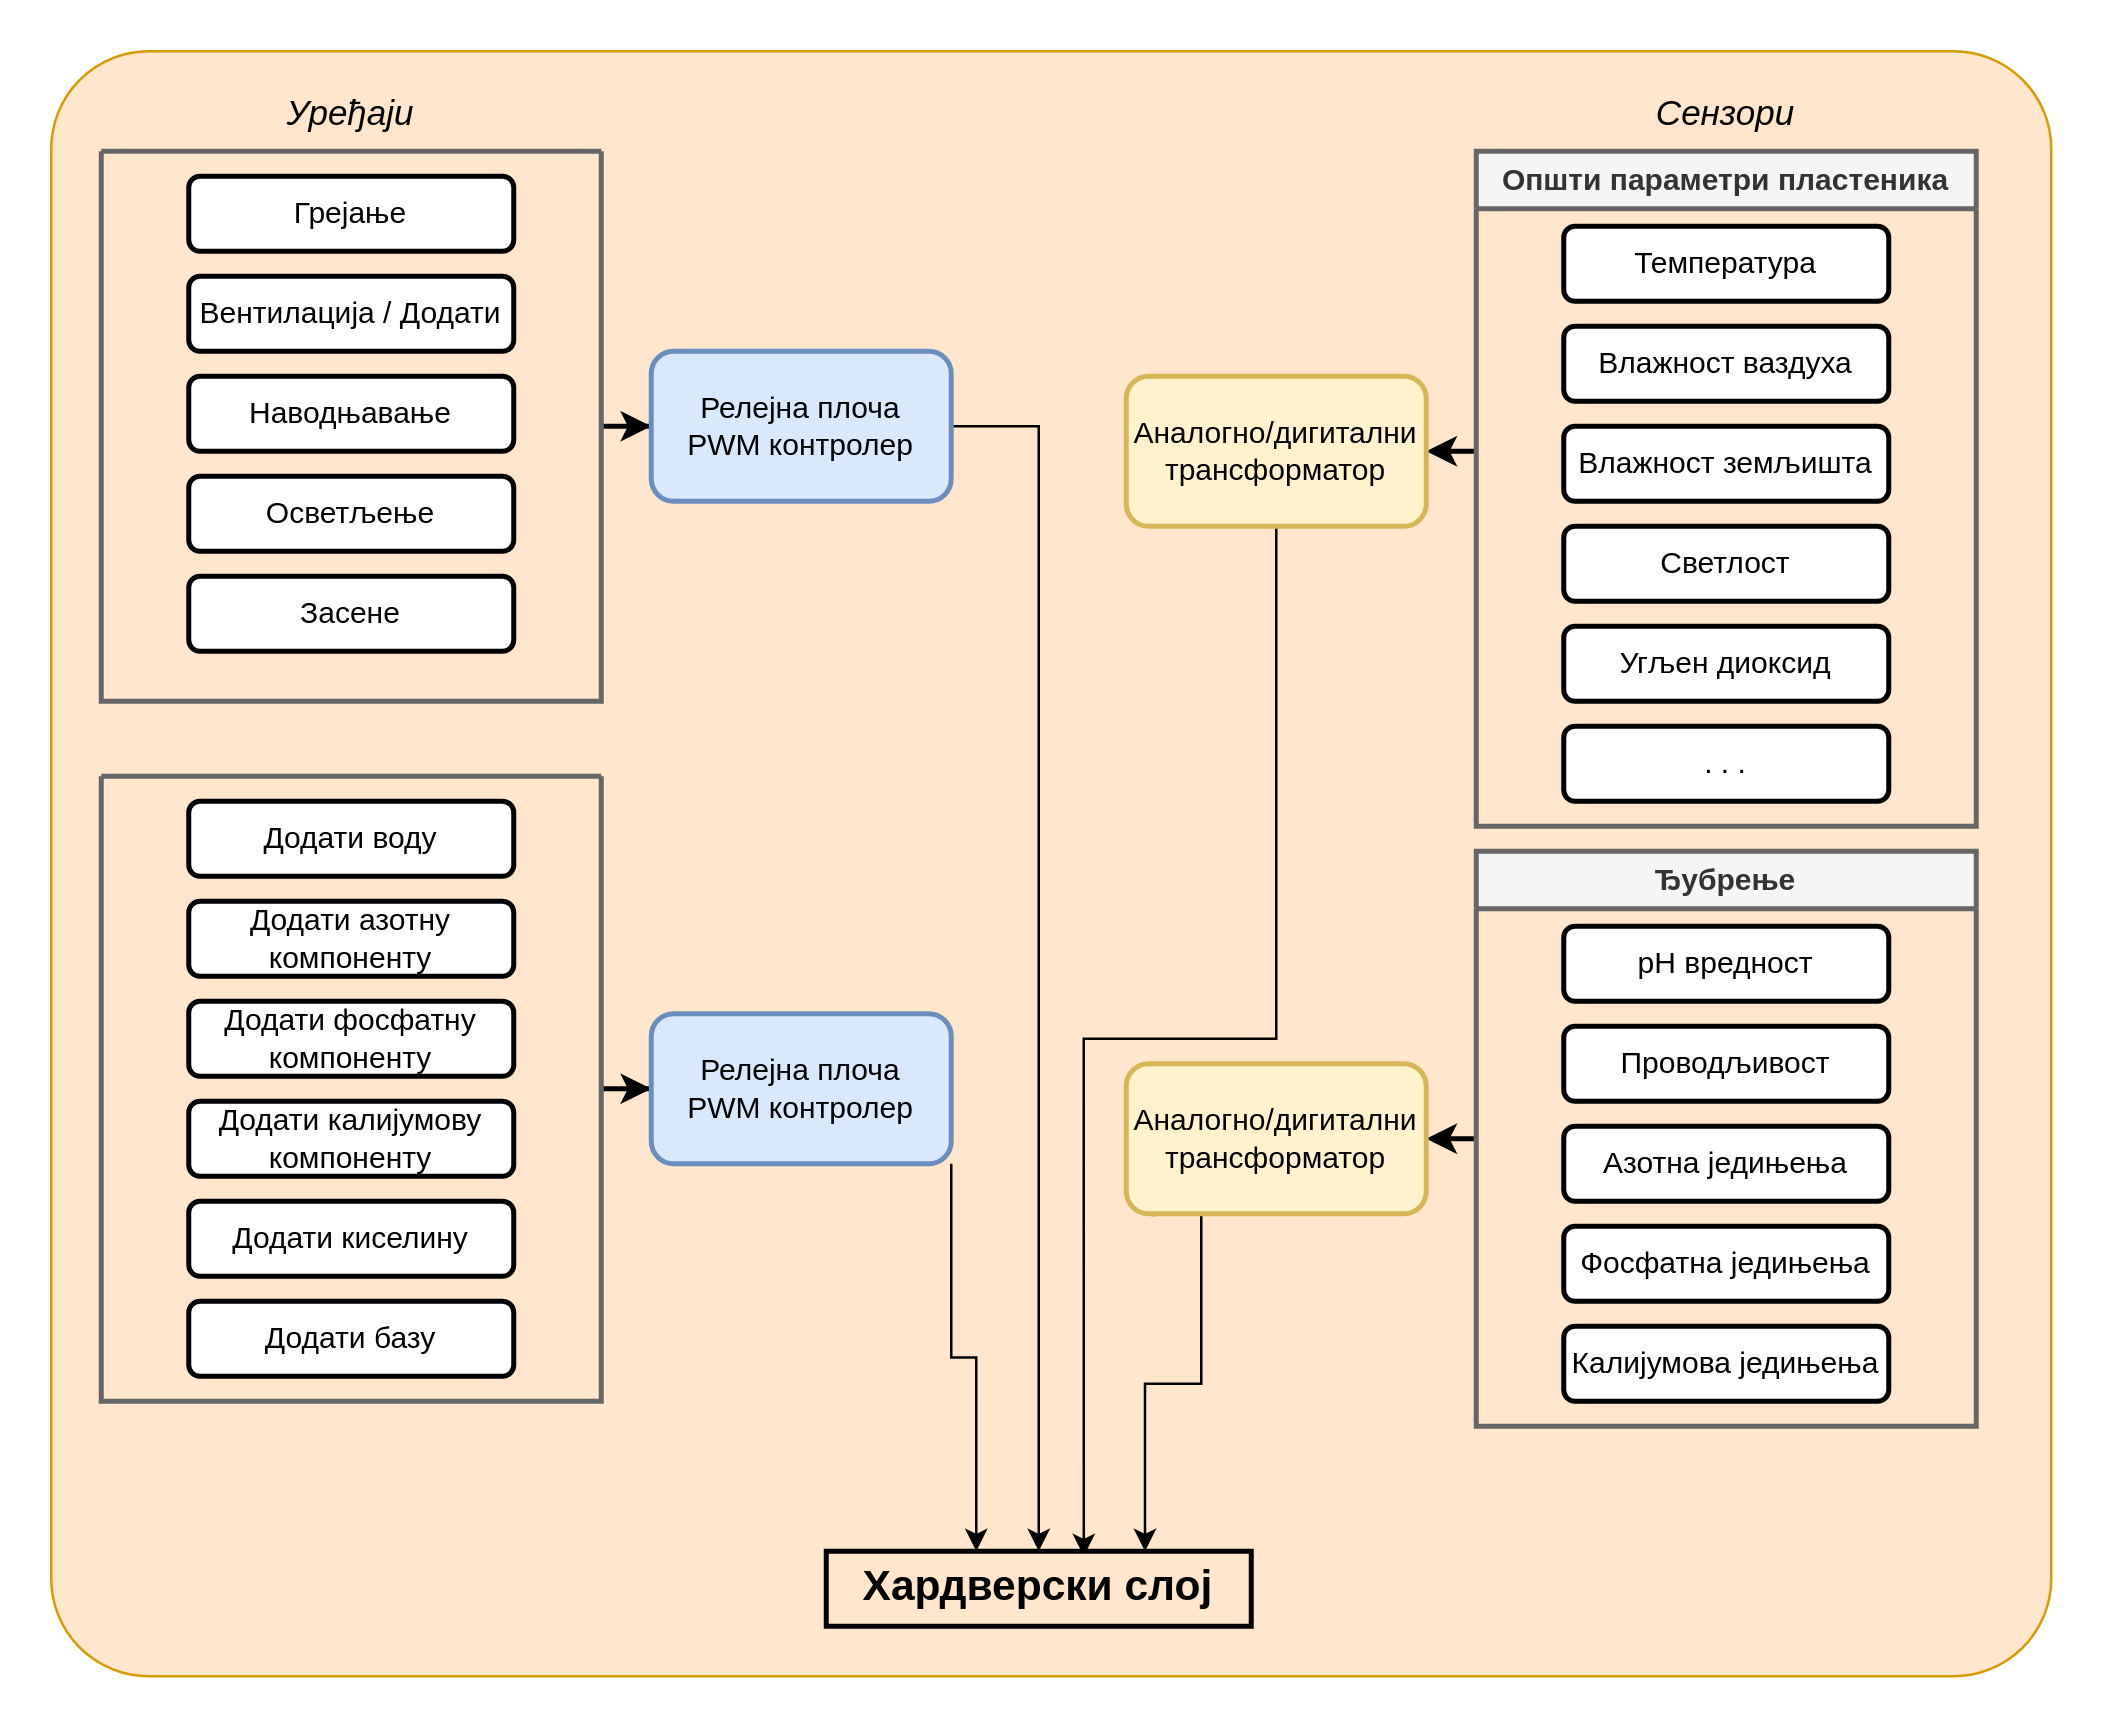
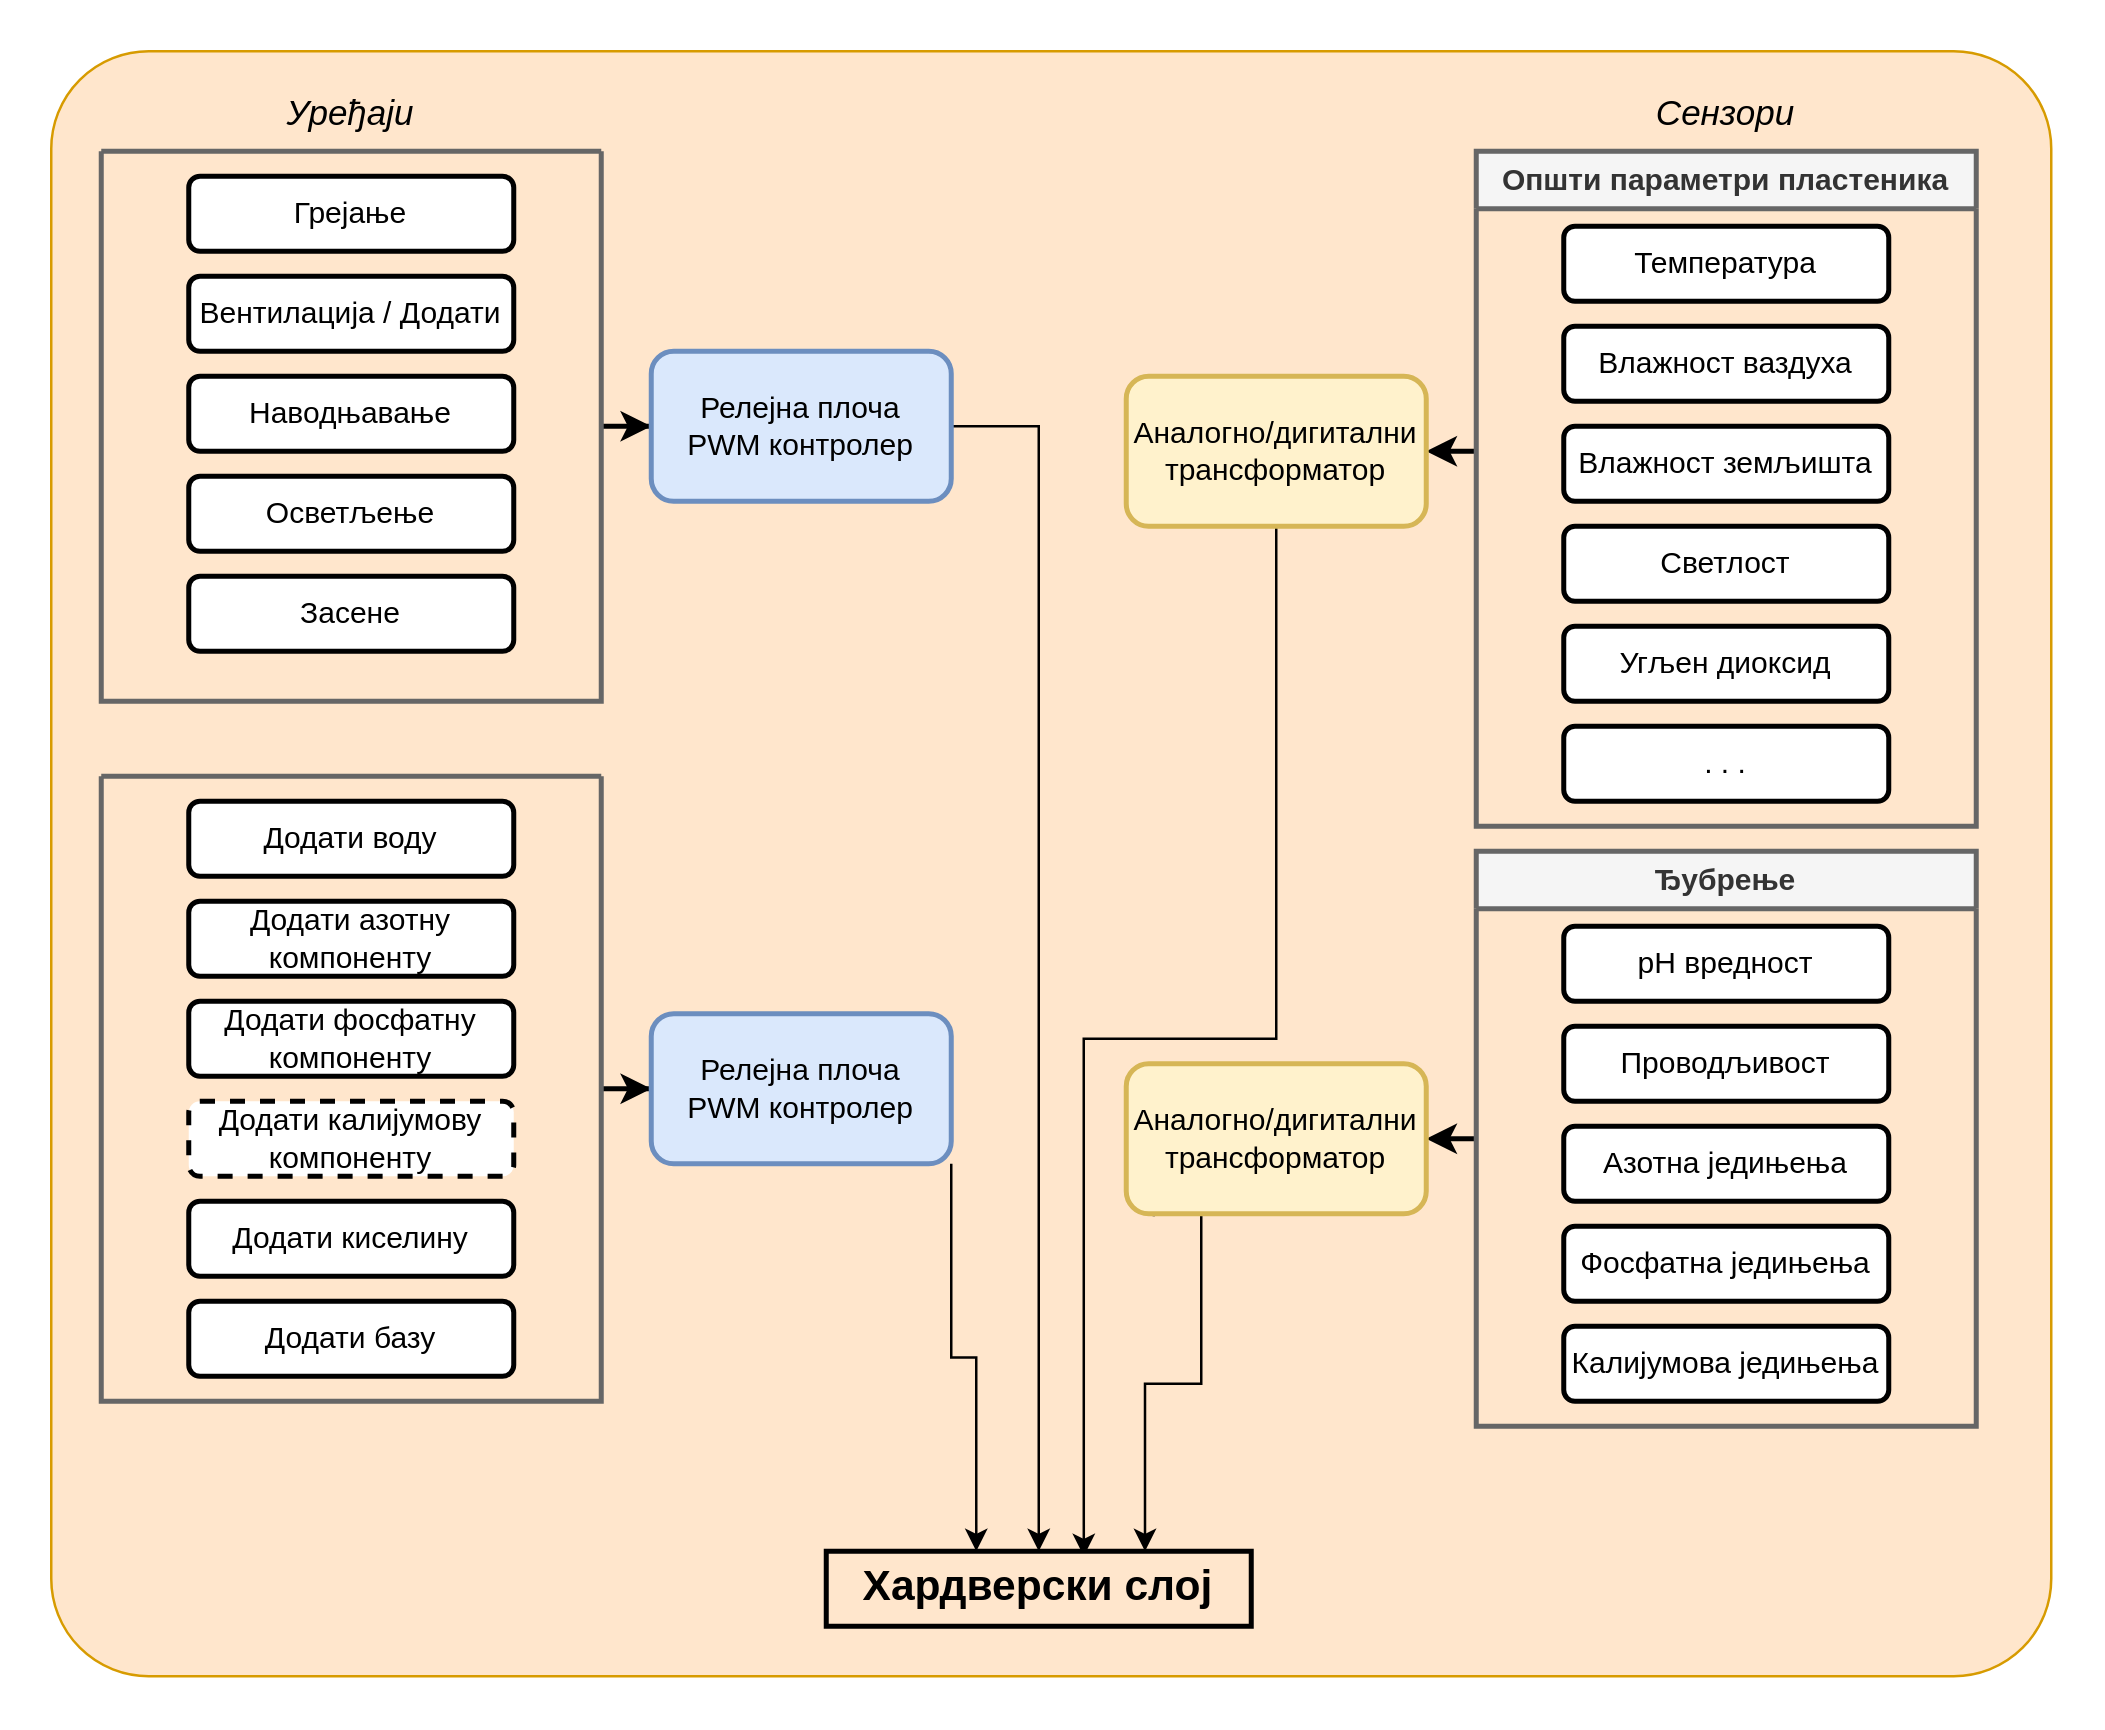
(351, 1139) -> (351, 1139)
